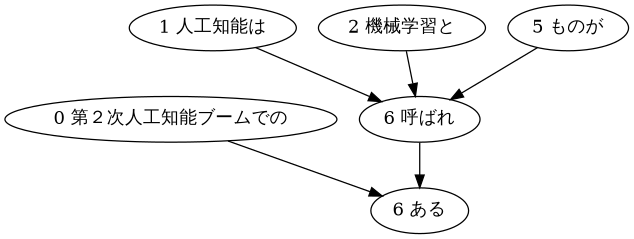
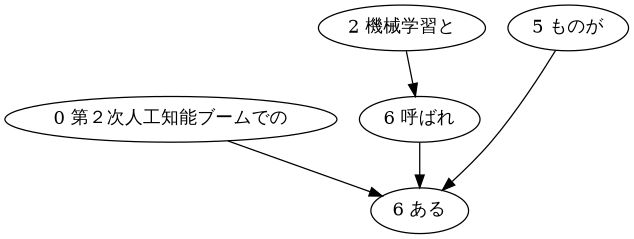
(213, 28) -> none
(499, 70) -> (509, 120)
